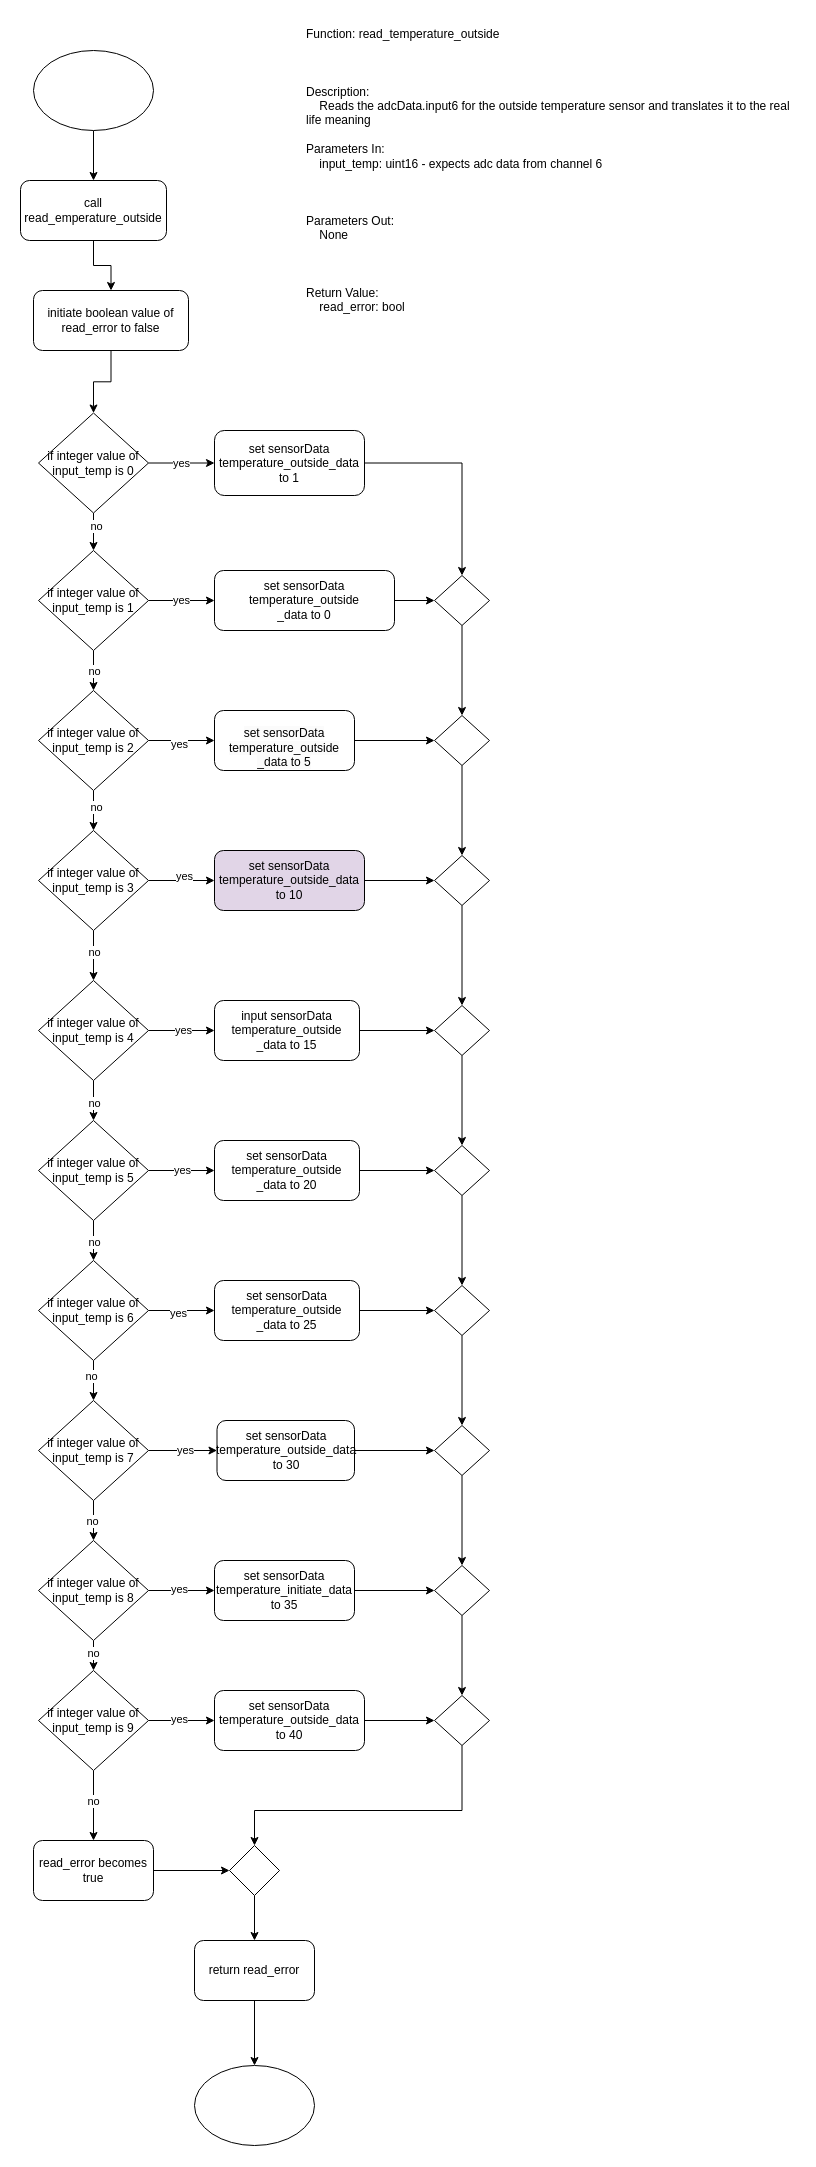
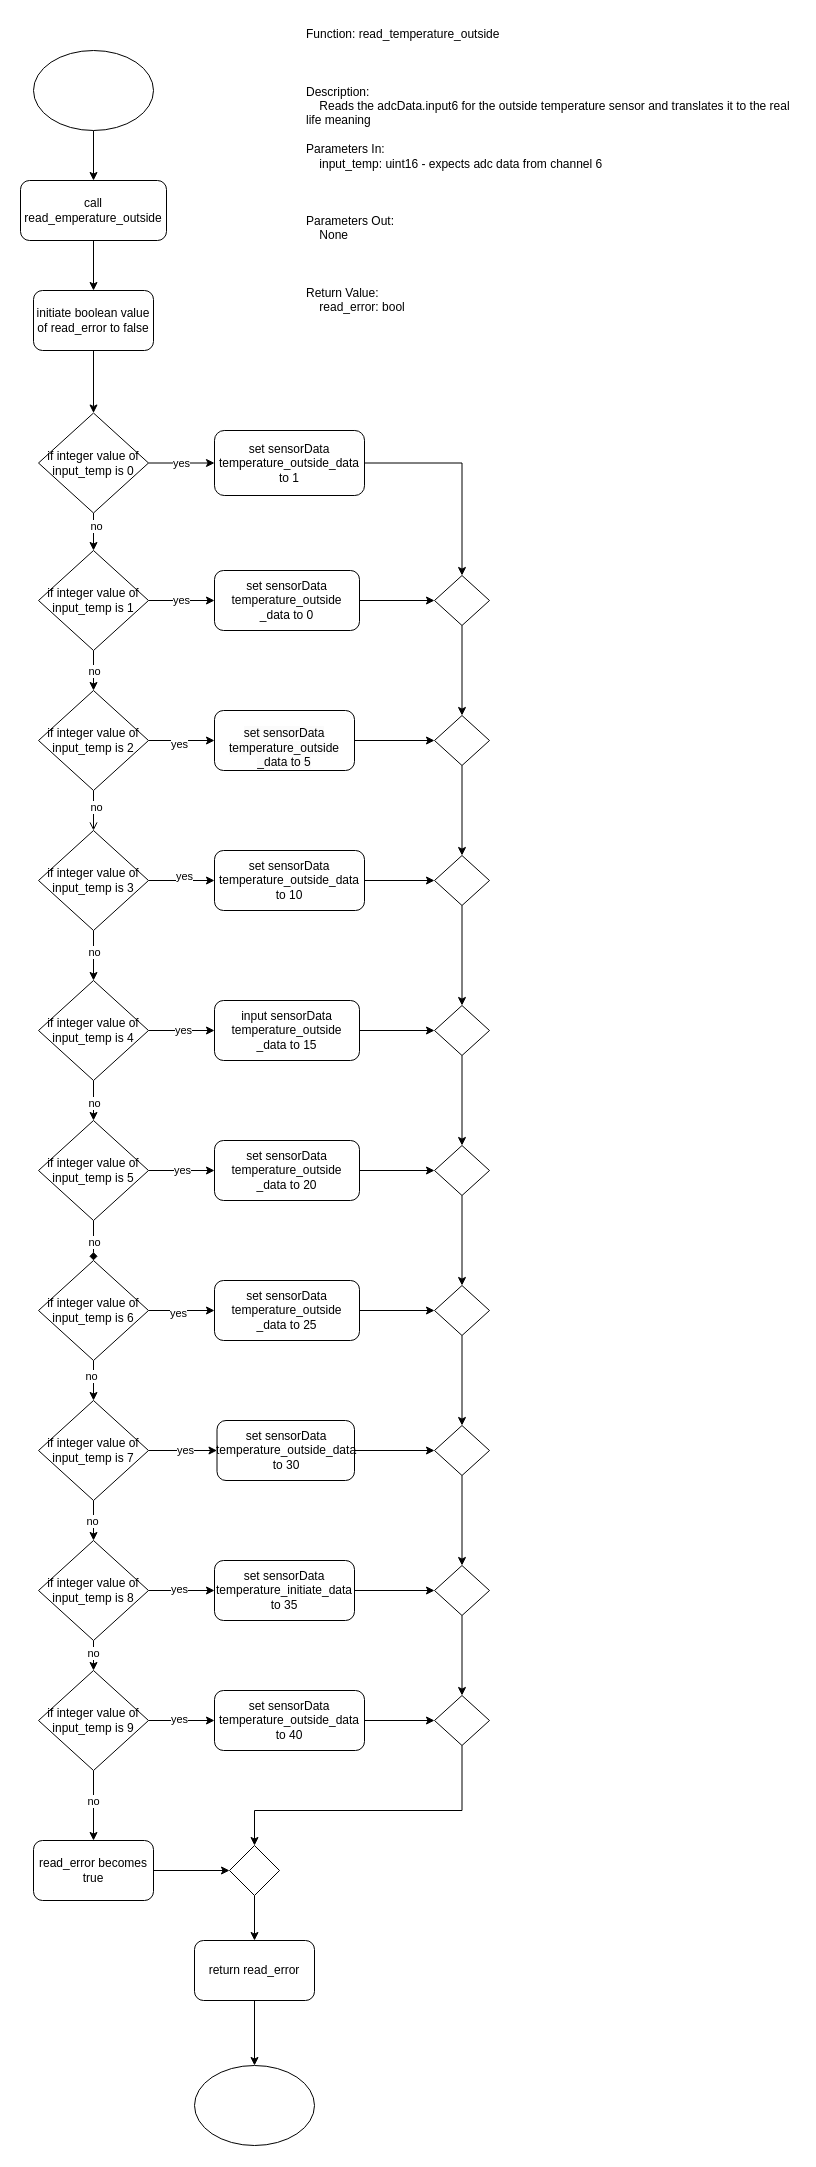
(111, 321) -> (94, 321)
(305, 601) -> (287, 601)
(94, 822) -> (94, 823)
(290, 881) -> (290, 881)
(94, 1252) -> (94, 1251)
